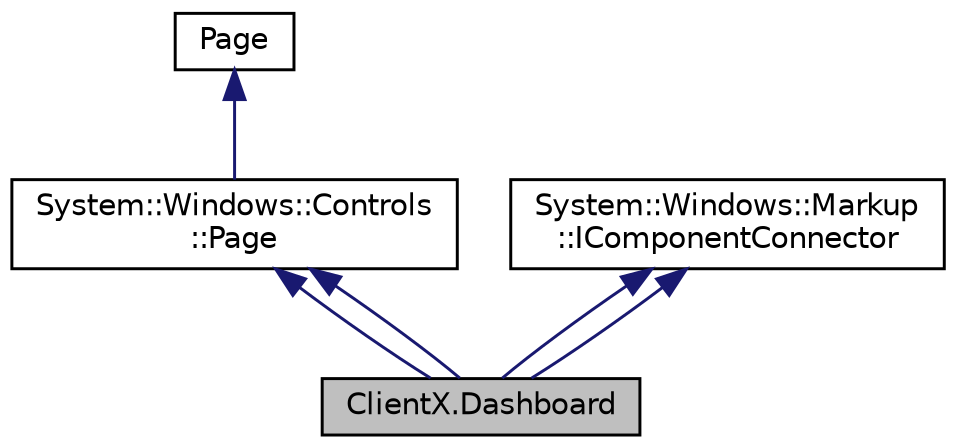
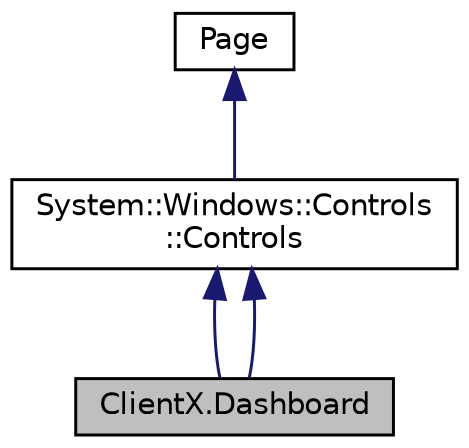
(235, 224) -> (235, 224)
(728, 224) -> none
